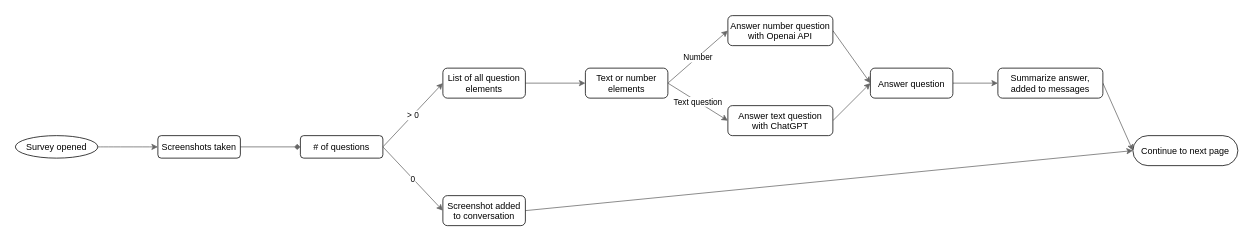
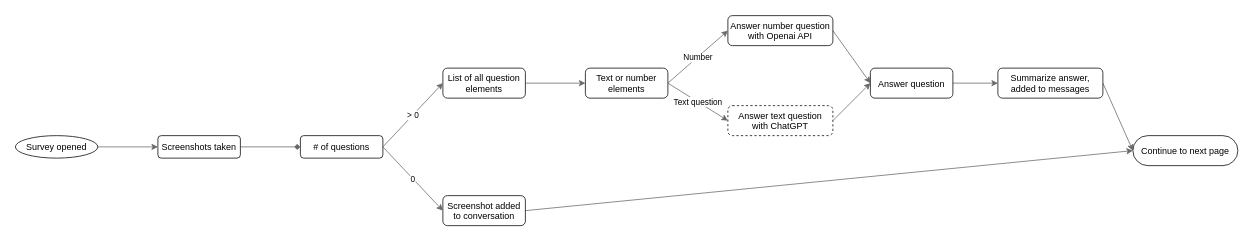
(780, 120) -> (780, 120)
